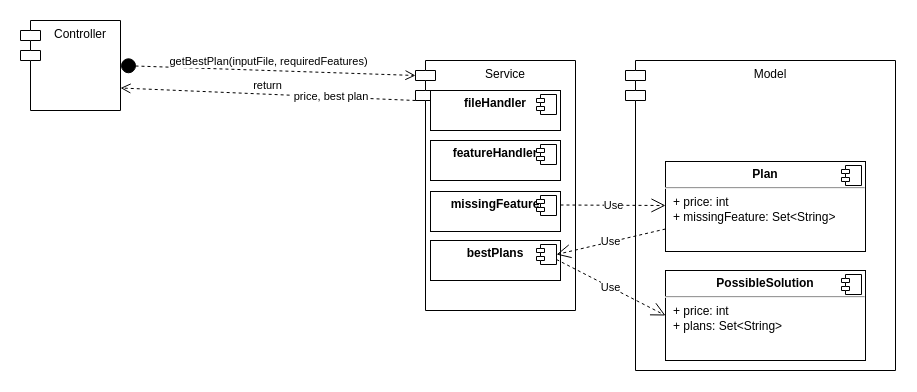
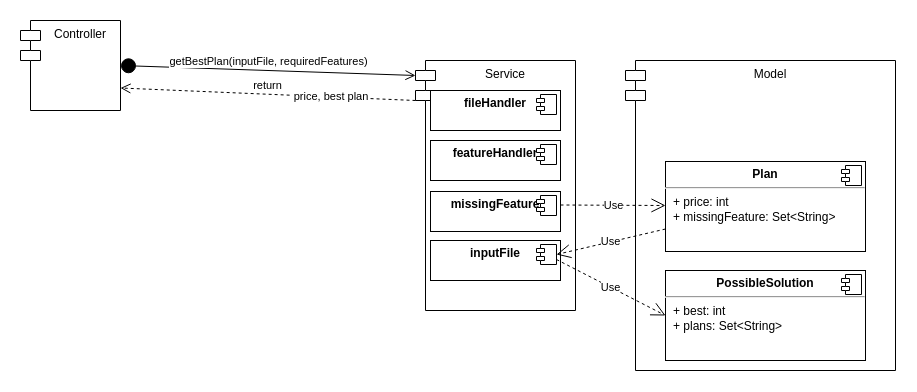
(302, 72) -> (302, 72)
(459, 241) -> (456, 241)
(725, 271) -> (725, 271)
